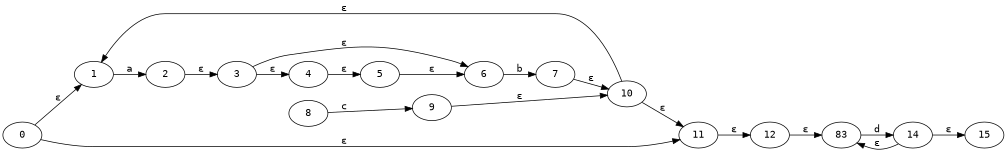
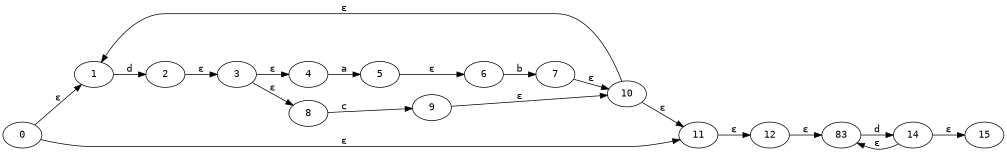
(357, 47) -> (270, 92)
(130, 69) -> (130, 69)
(344, 69) -> (344, 69)
